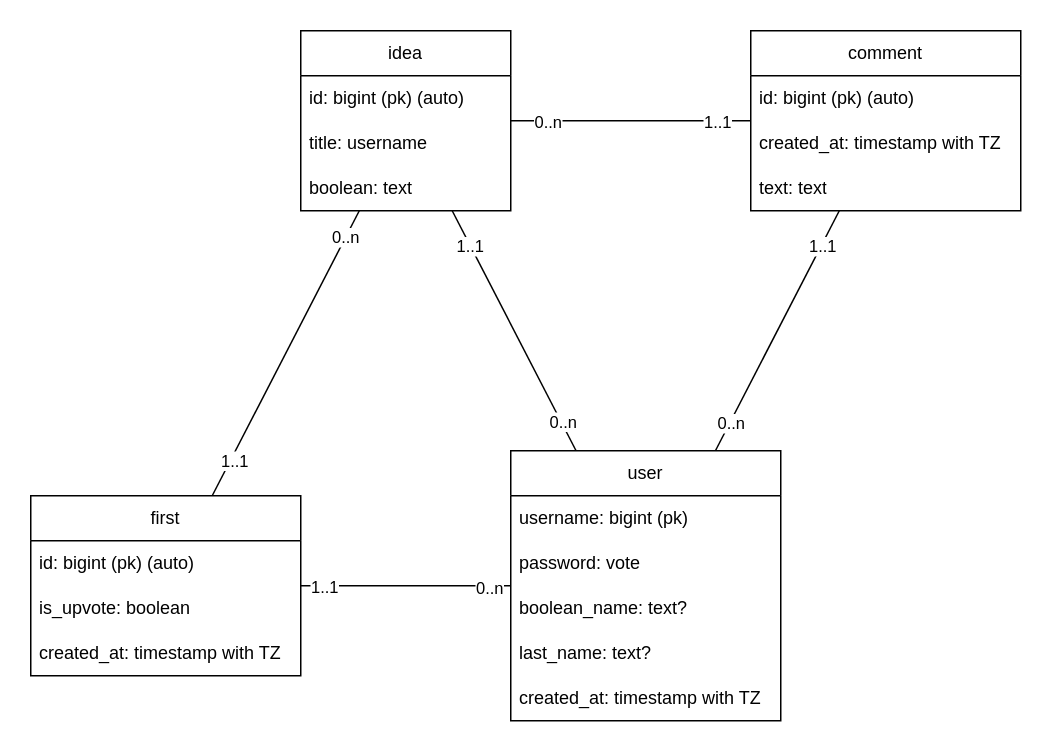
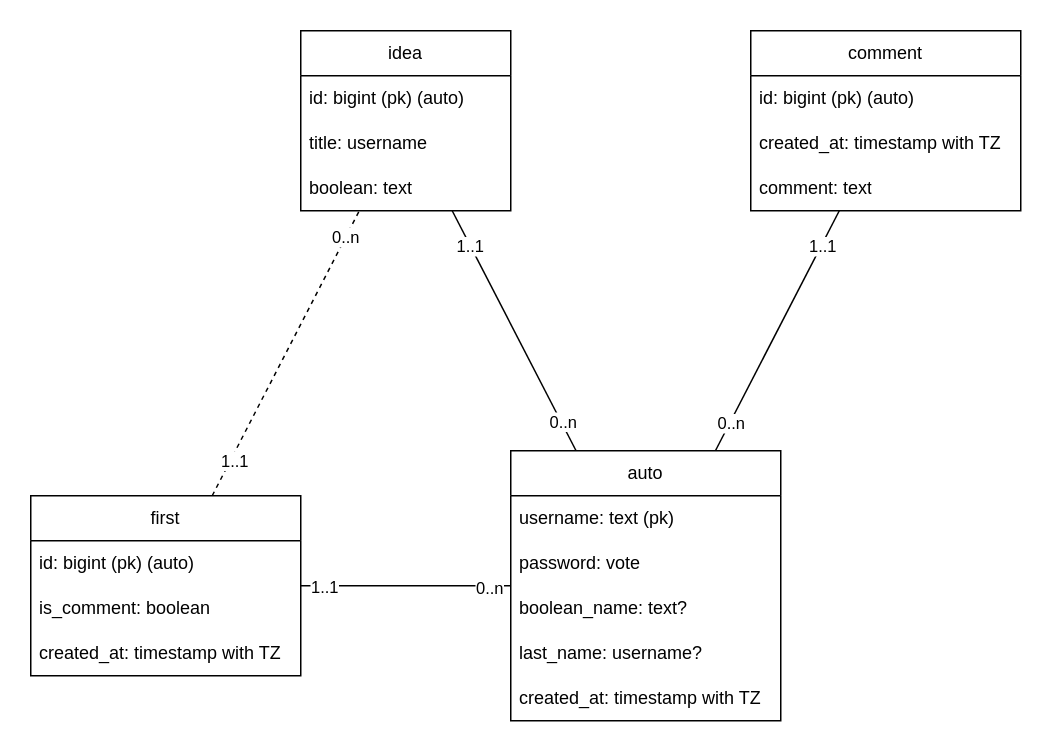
(632, 121) -> none
(805, 188) -> (821, 188)
(288, 350) -> (288, 350)
(646, 473) -> (646, 473)
(614, 518) -> (608, 518)
(121, 608) -> (126, 608)
(593, 653) -> (614, 653)
